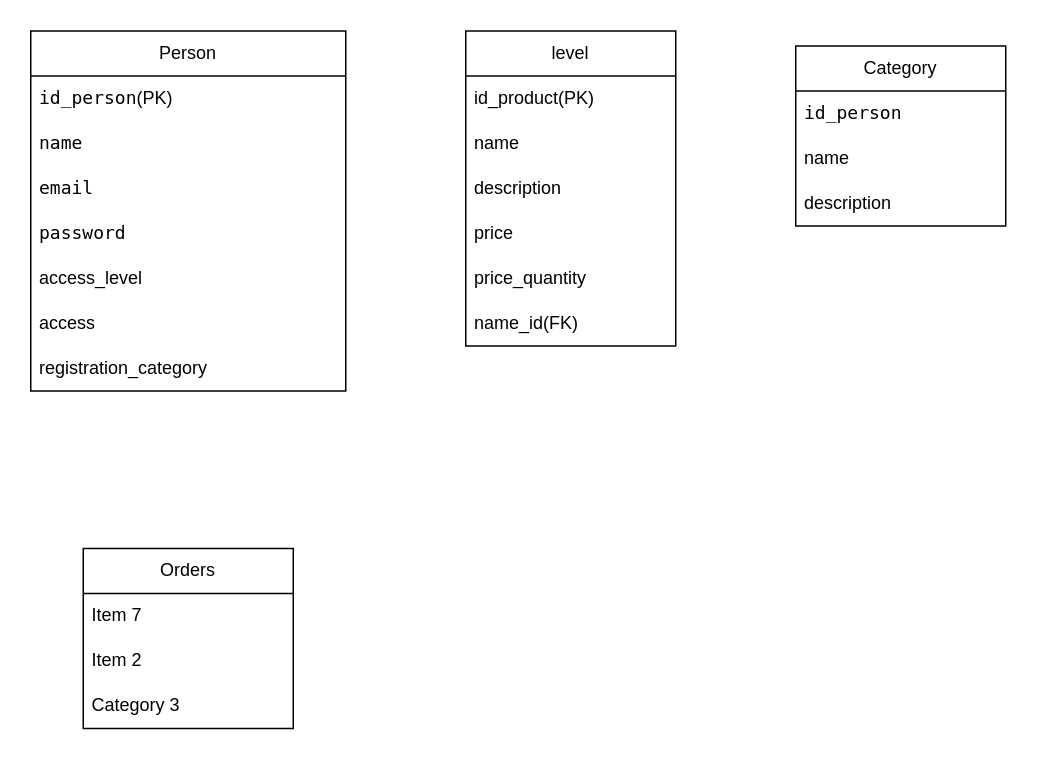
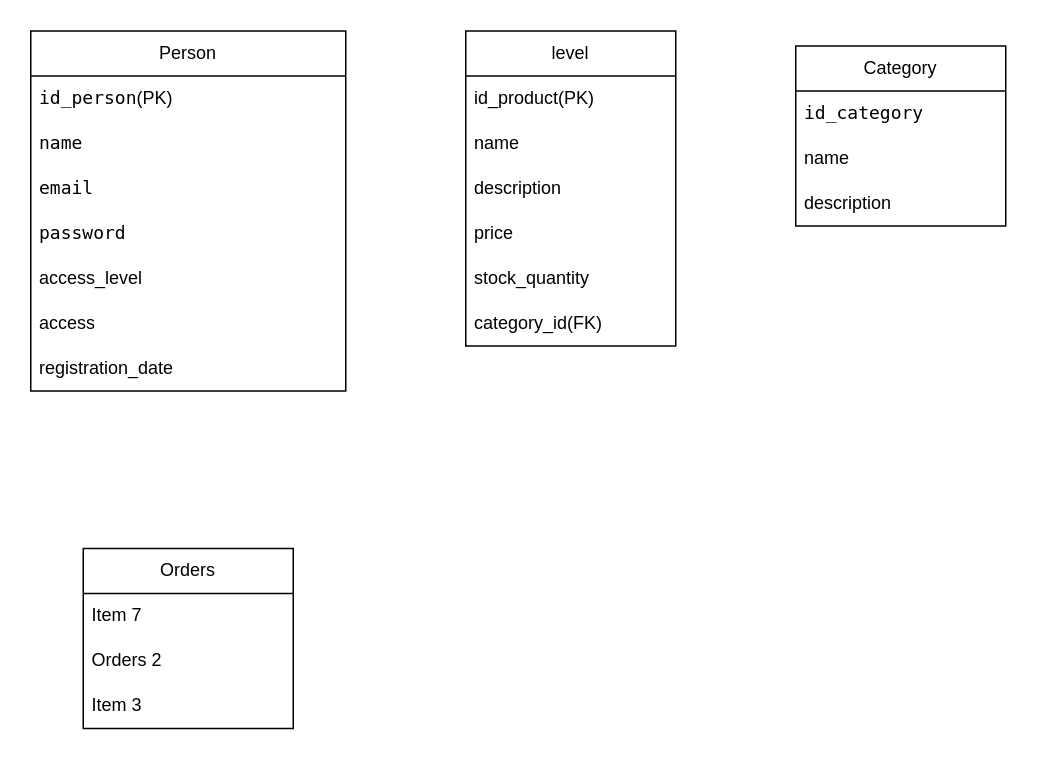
(848, 113) -> (858, 113)
(541, 278) -> (543, 278)
(528, 323) -> (548, 323)
(141, 368) -> (121, 368)
(120, 661) -> (130, 661)
(140, 706) -> (120, 706)
